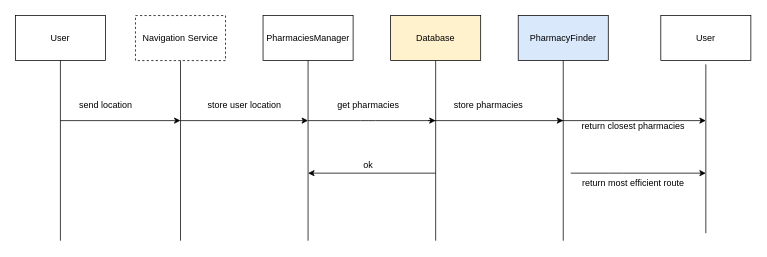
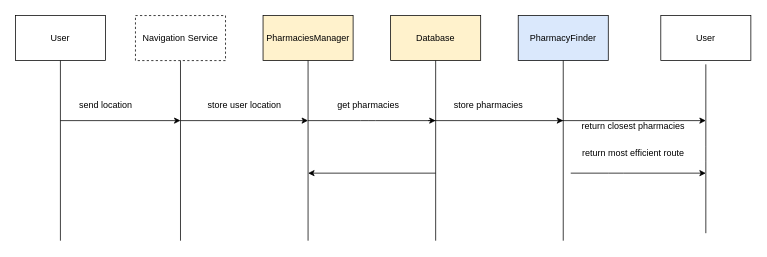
(308, 38) -> (308, 38)
(368, 165) -> none
(632, 182) -> (632, 152)
